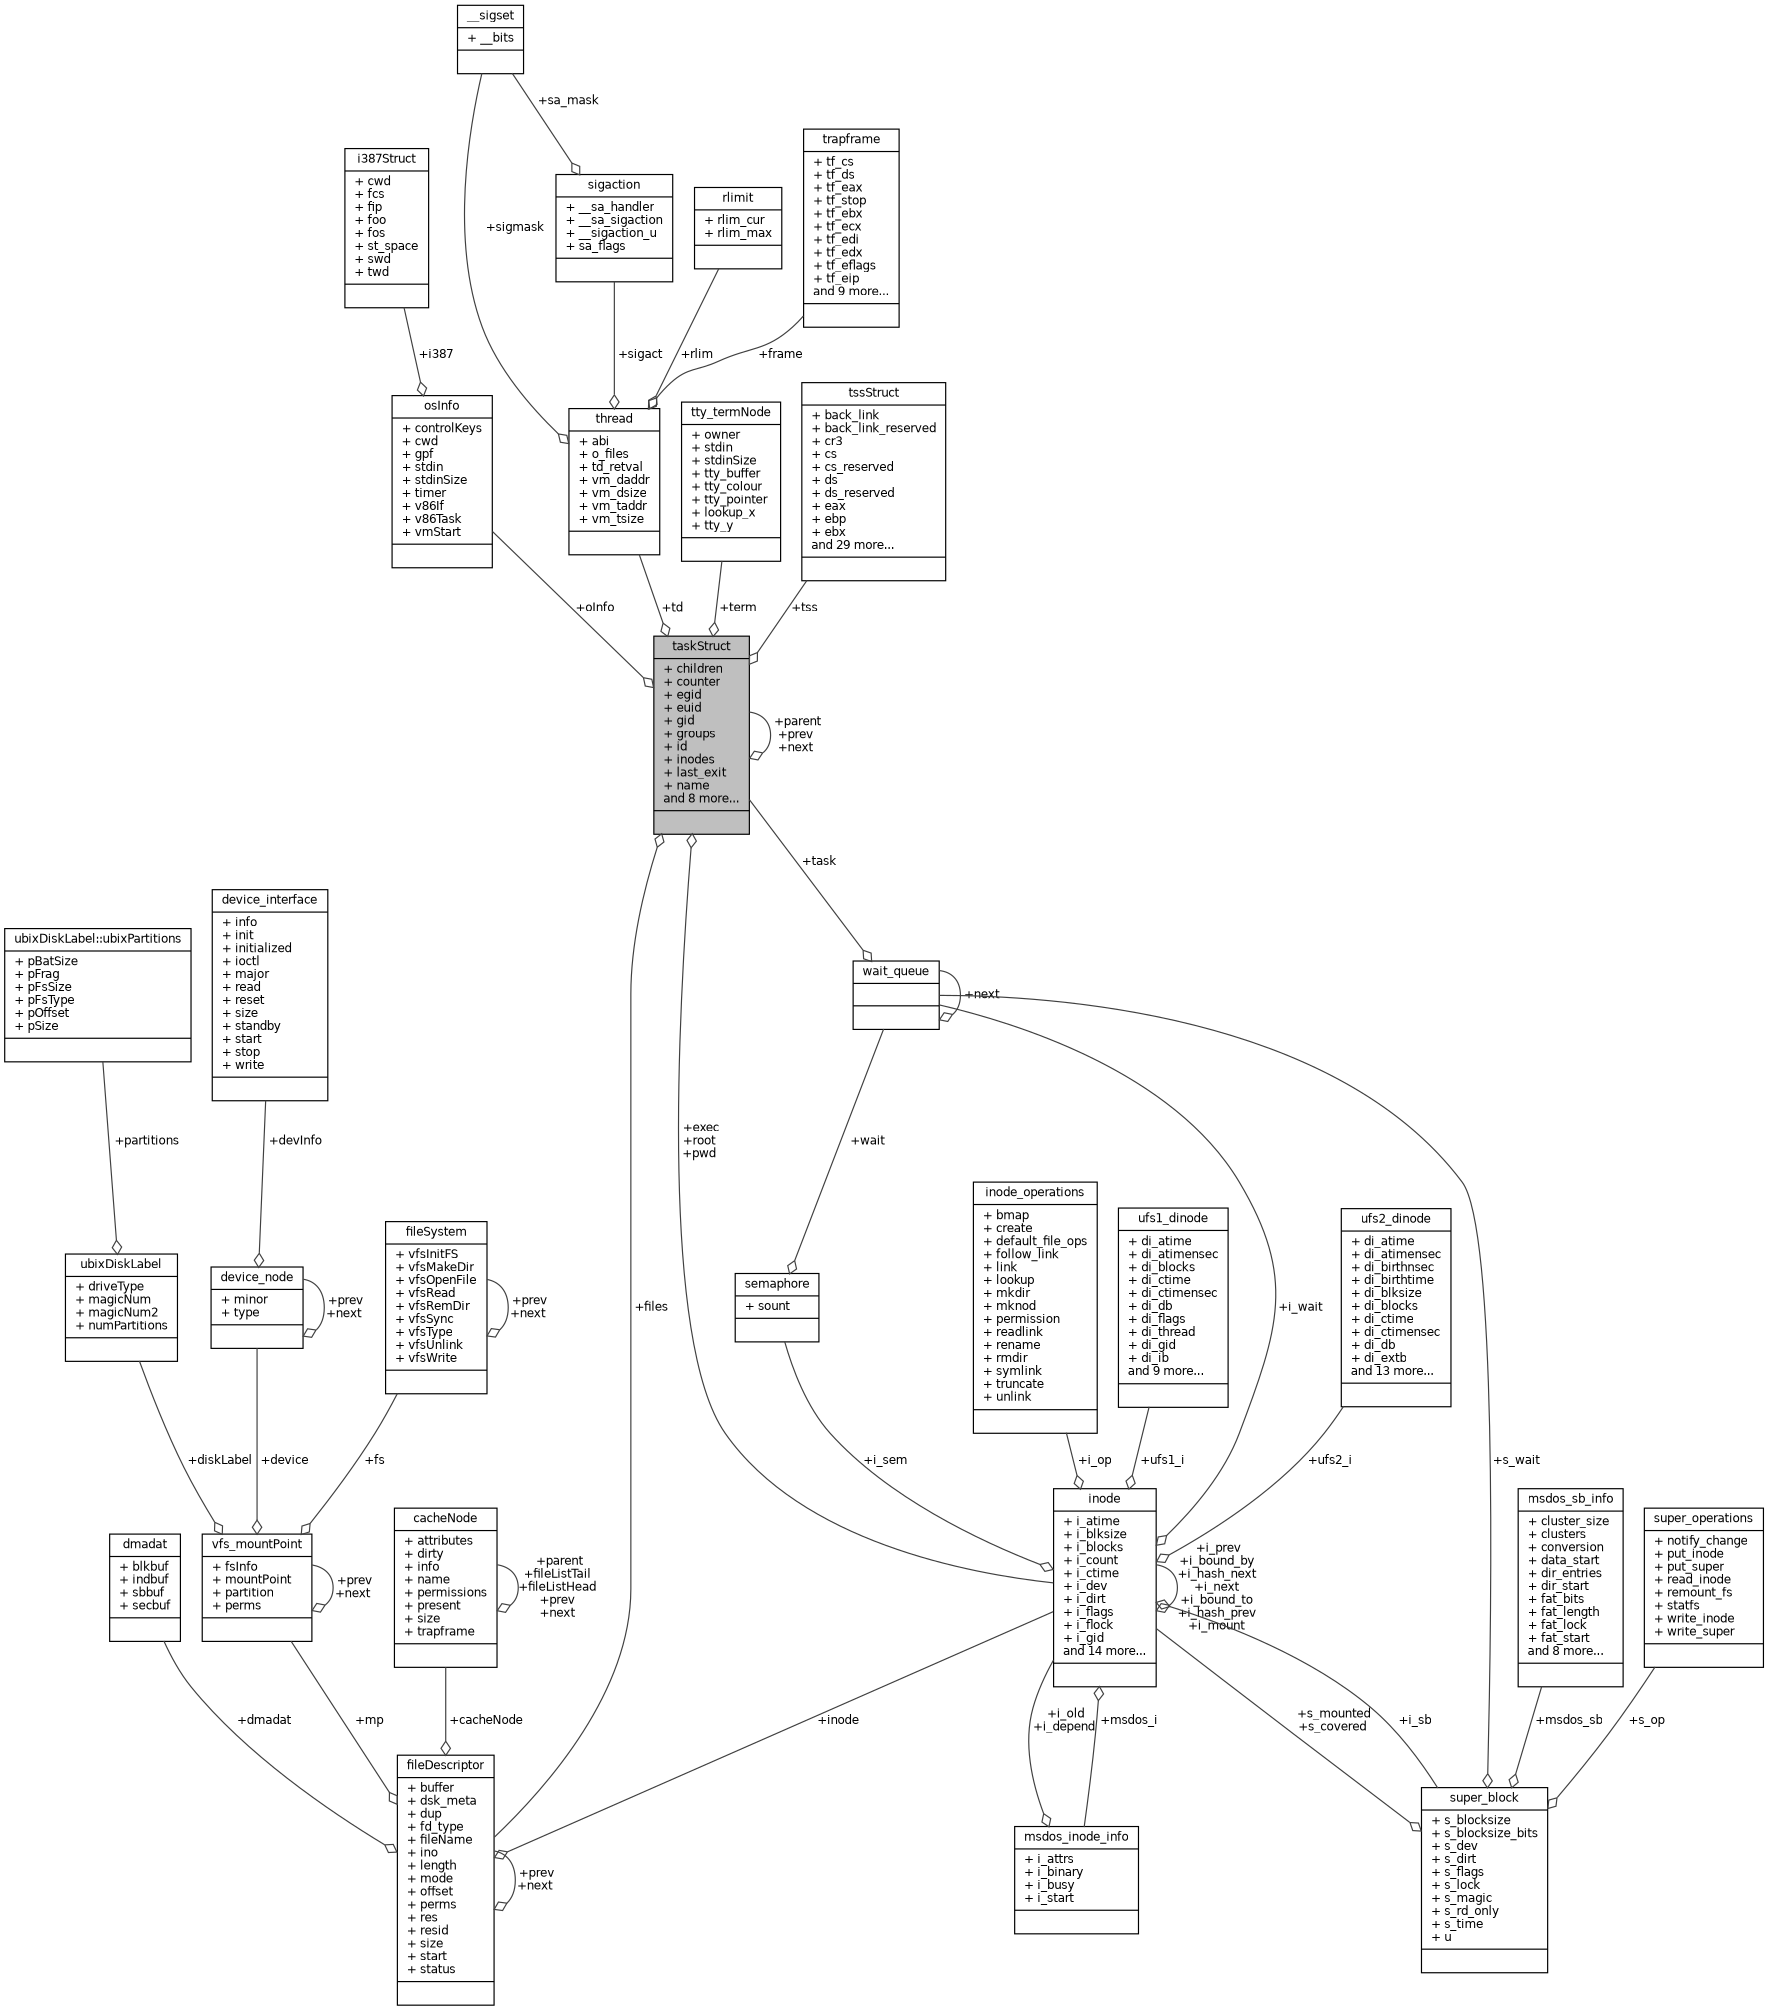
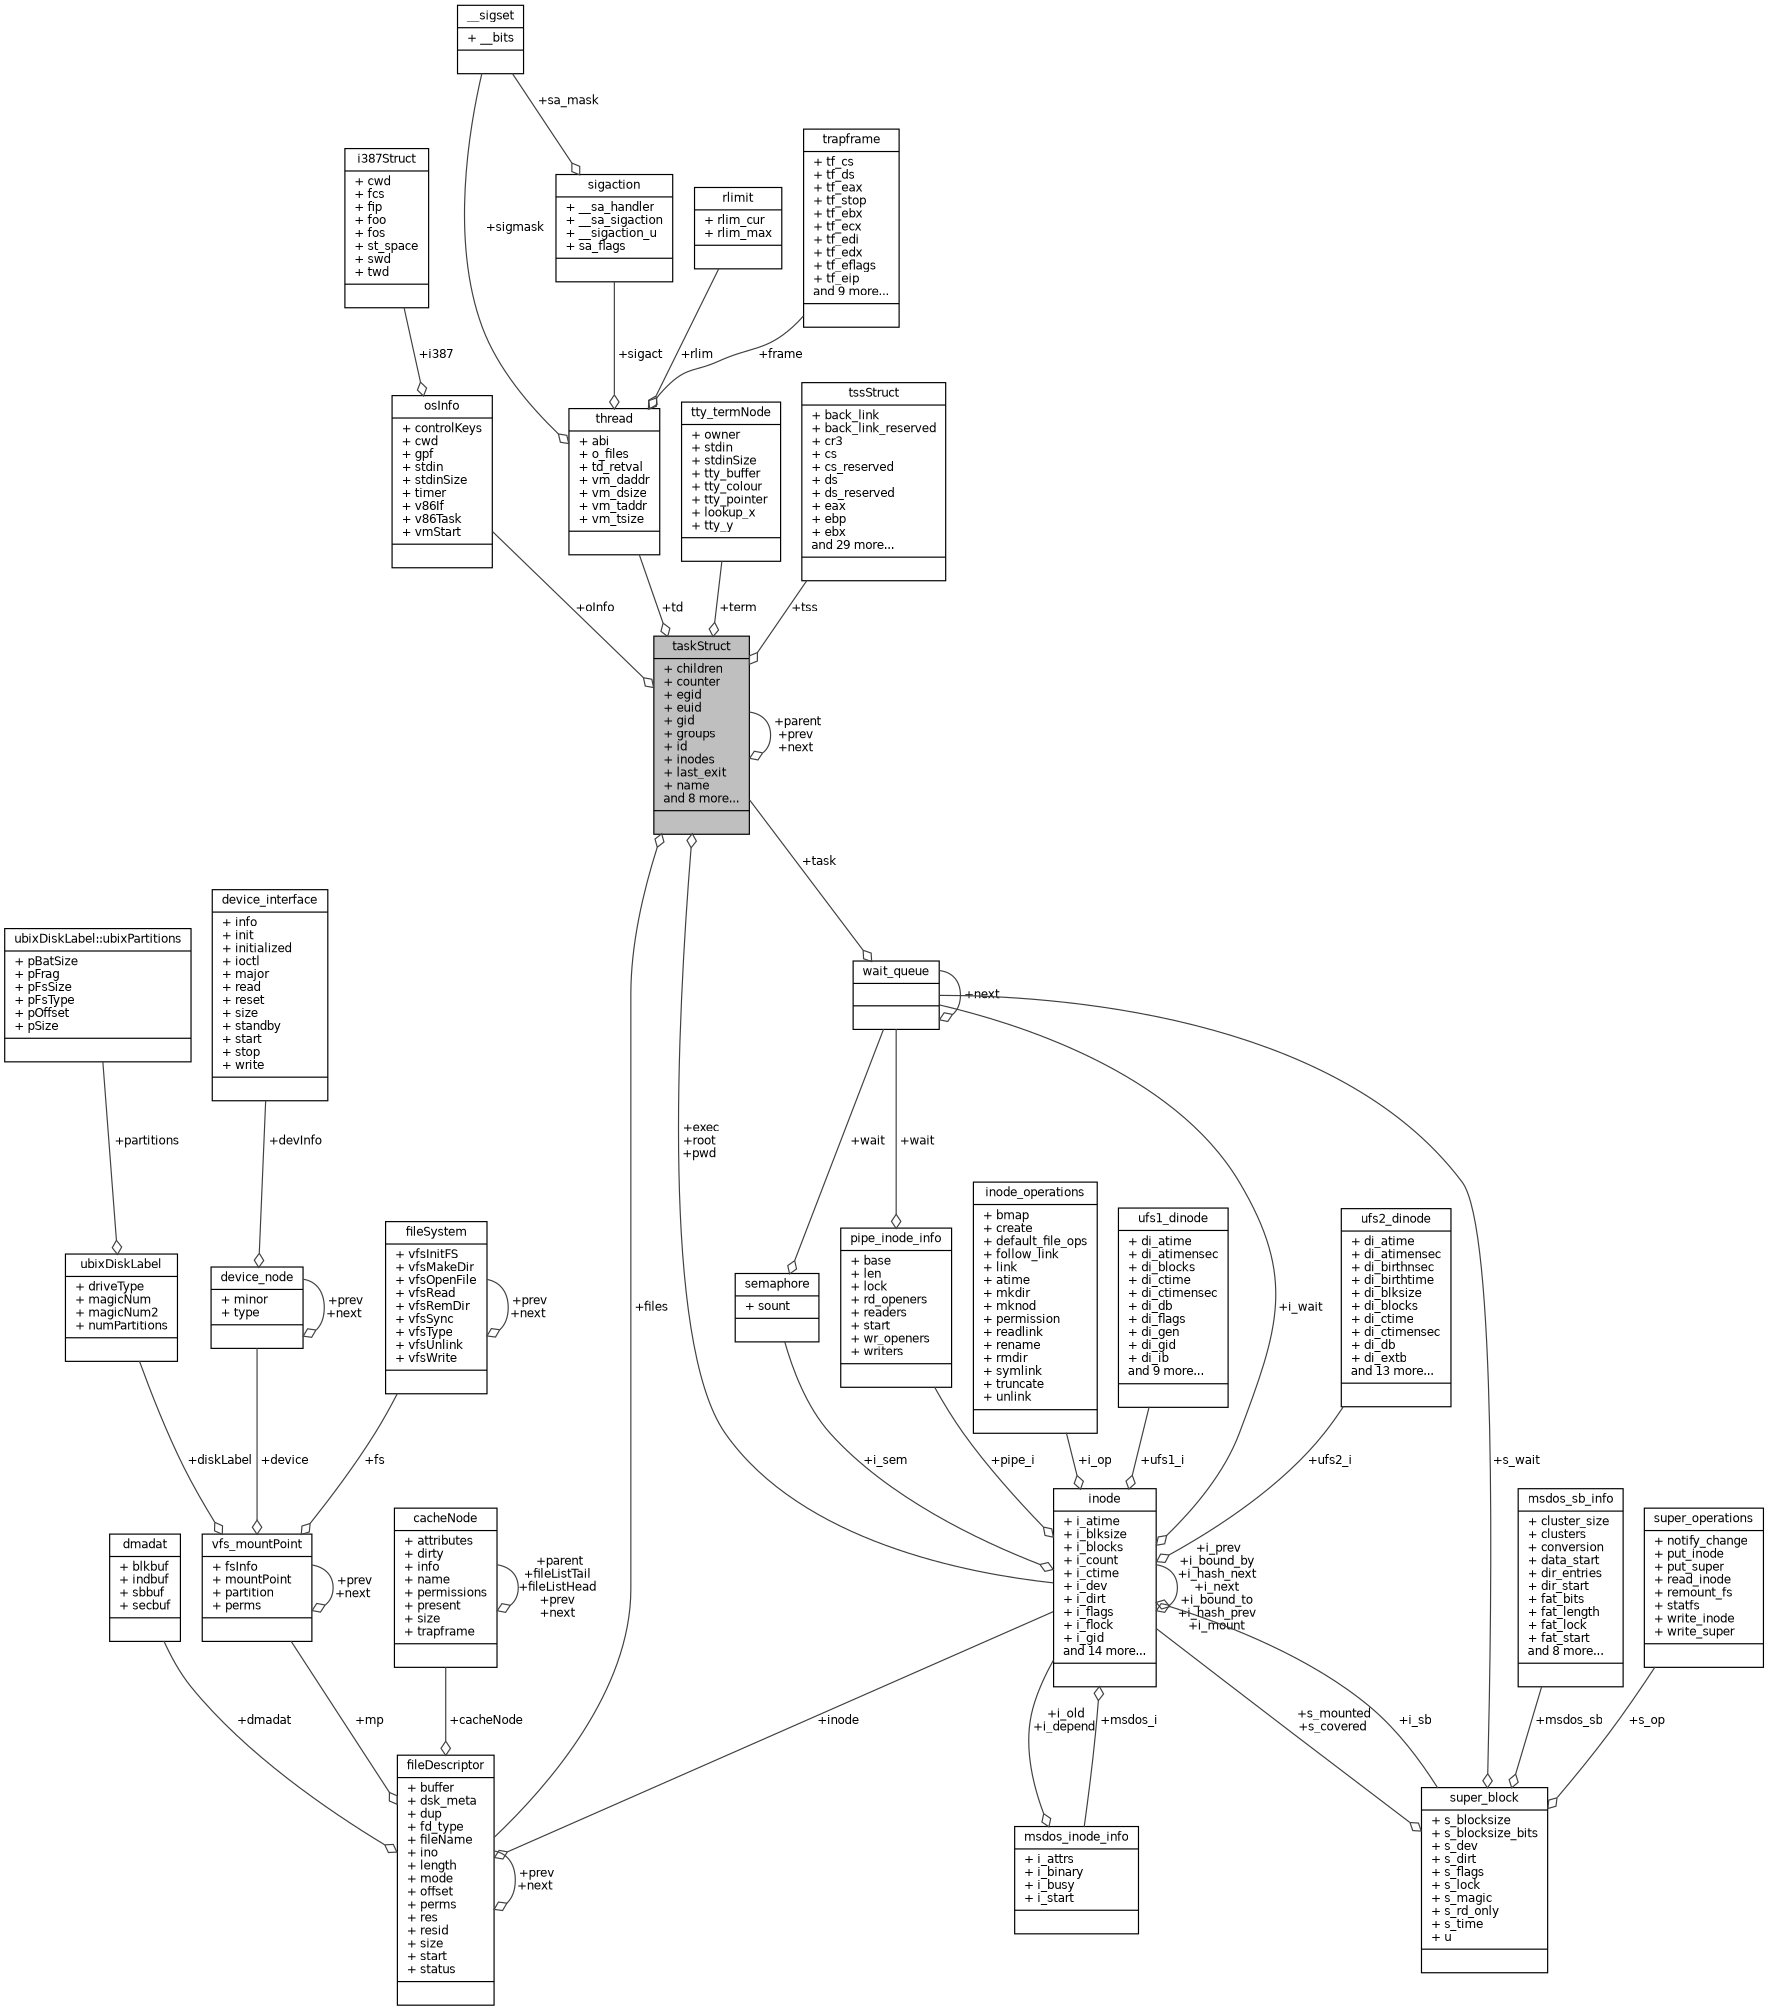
(1009, 1281) -> (1006, 1281)
none -> (896, 1308)
(1162, 1332) -> (1154, 1332)
